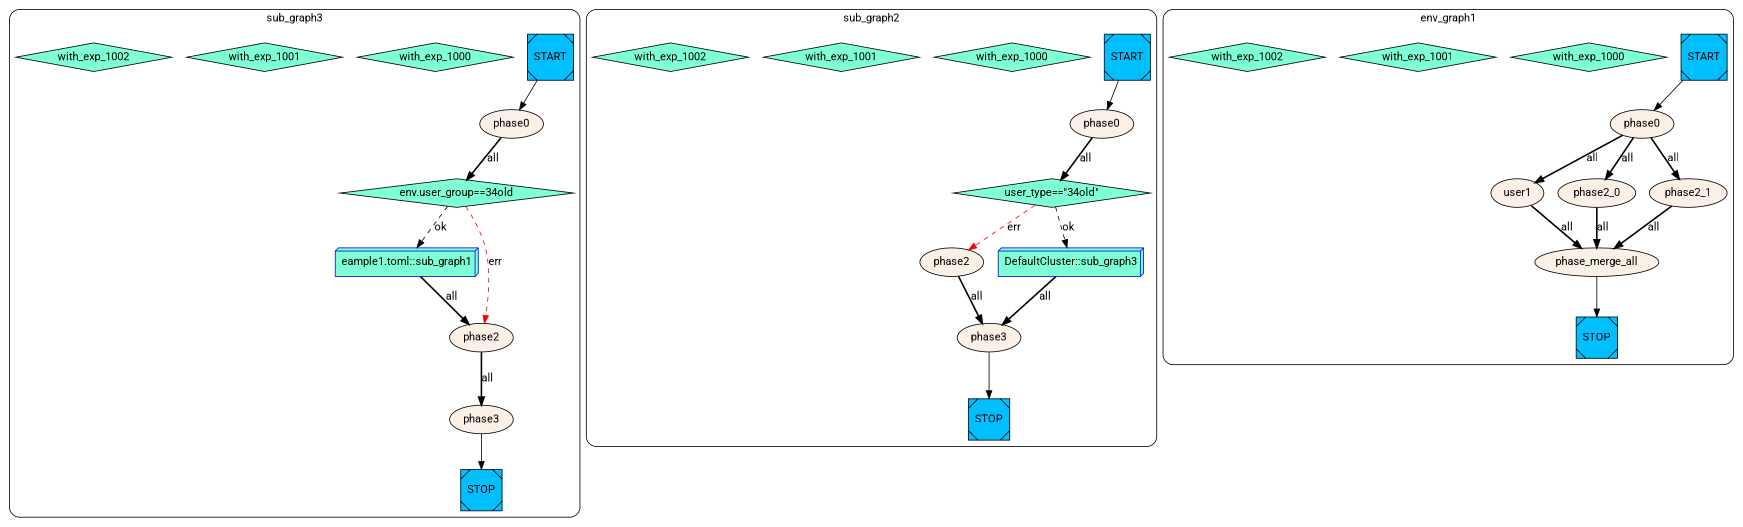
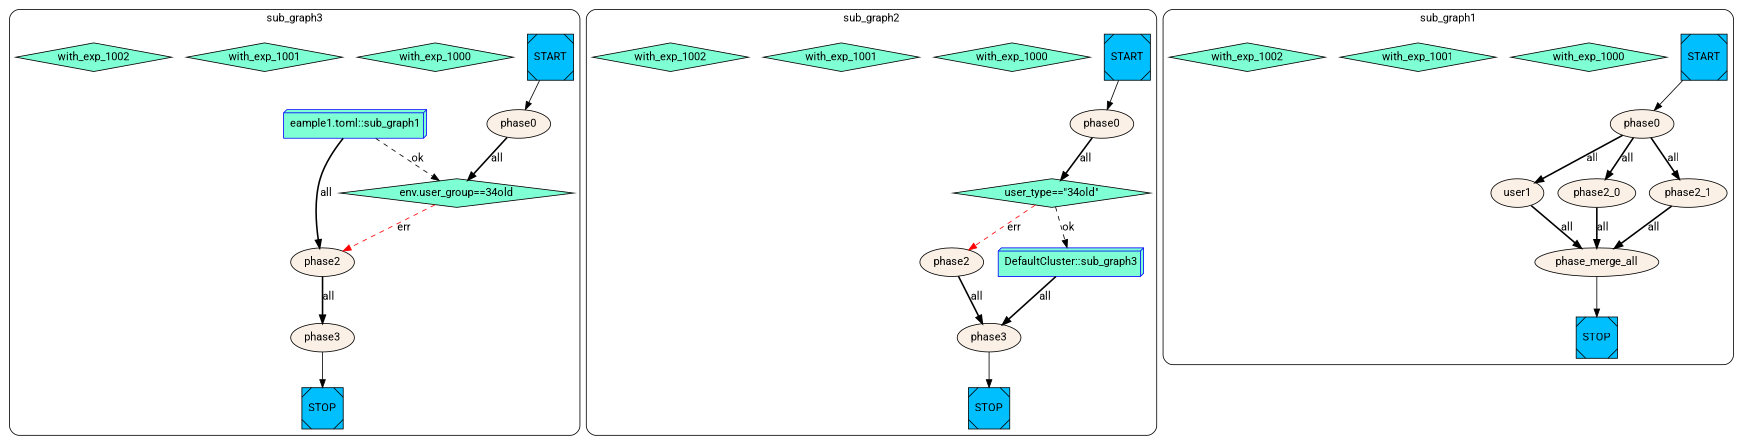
(1448, 19) -> (1448, 19)
(435, 224) -> (404, 157)
